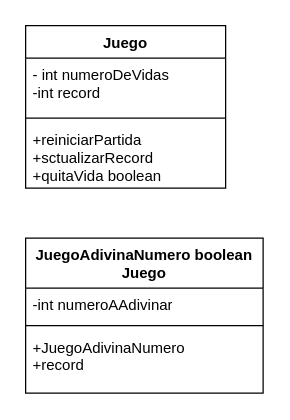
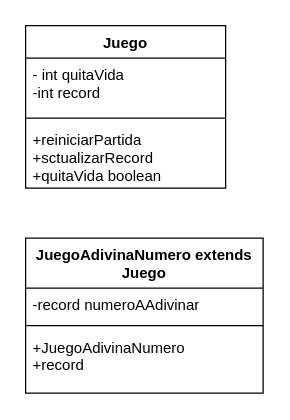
(105, 85) -> (86, 85)
(144, 265) -> (144, 265)
(109, 306) -> (124, 306)
